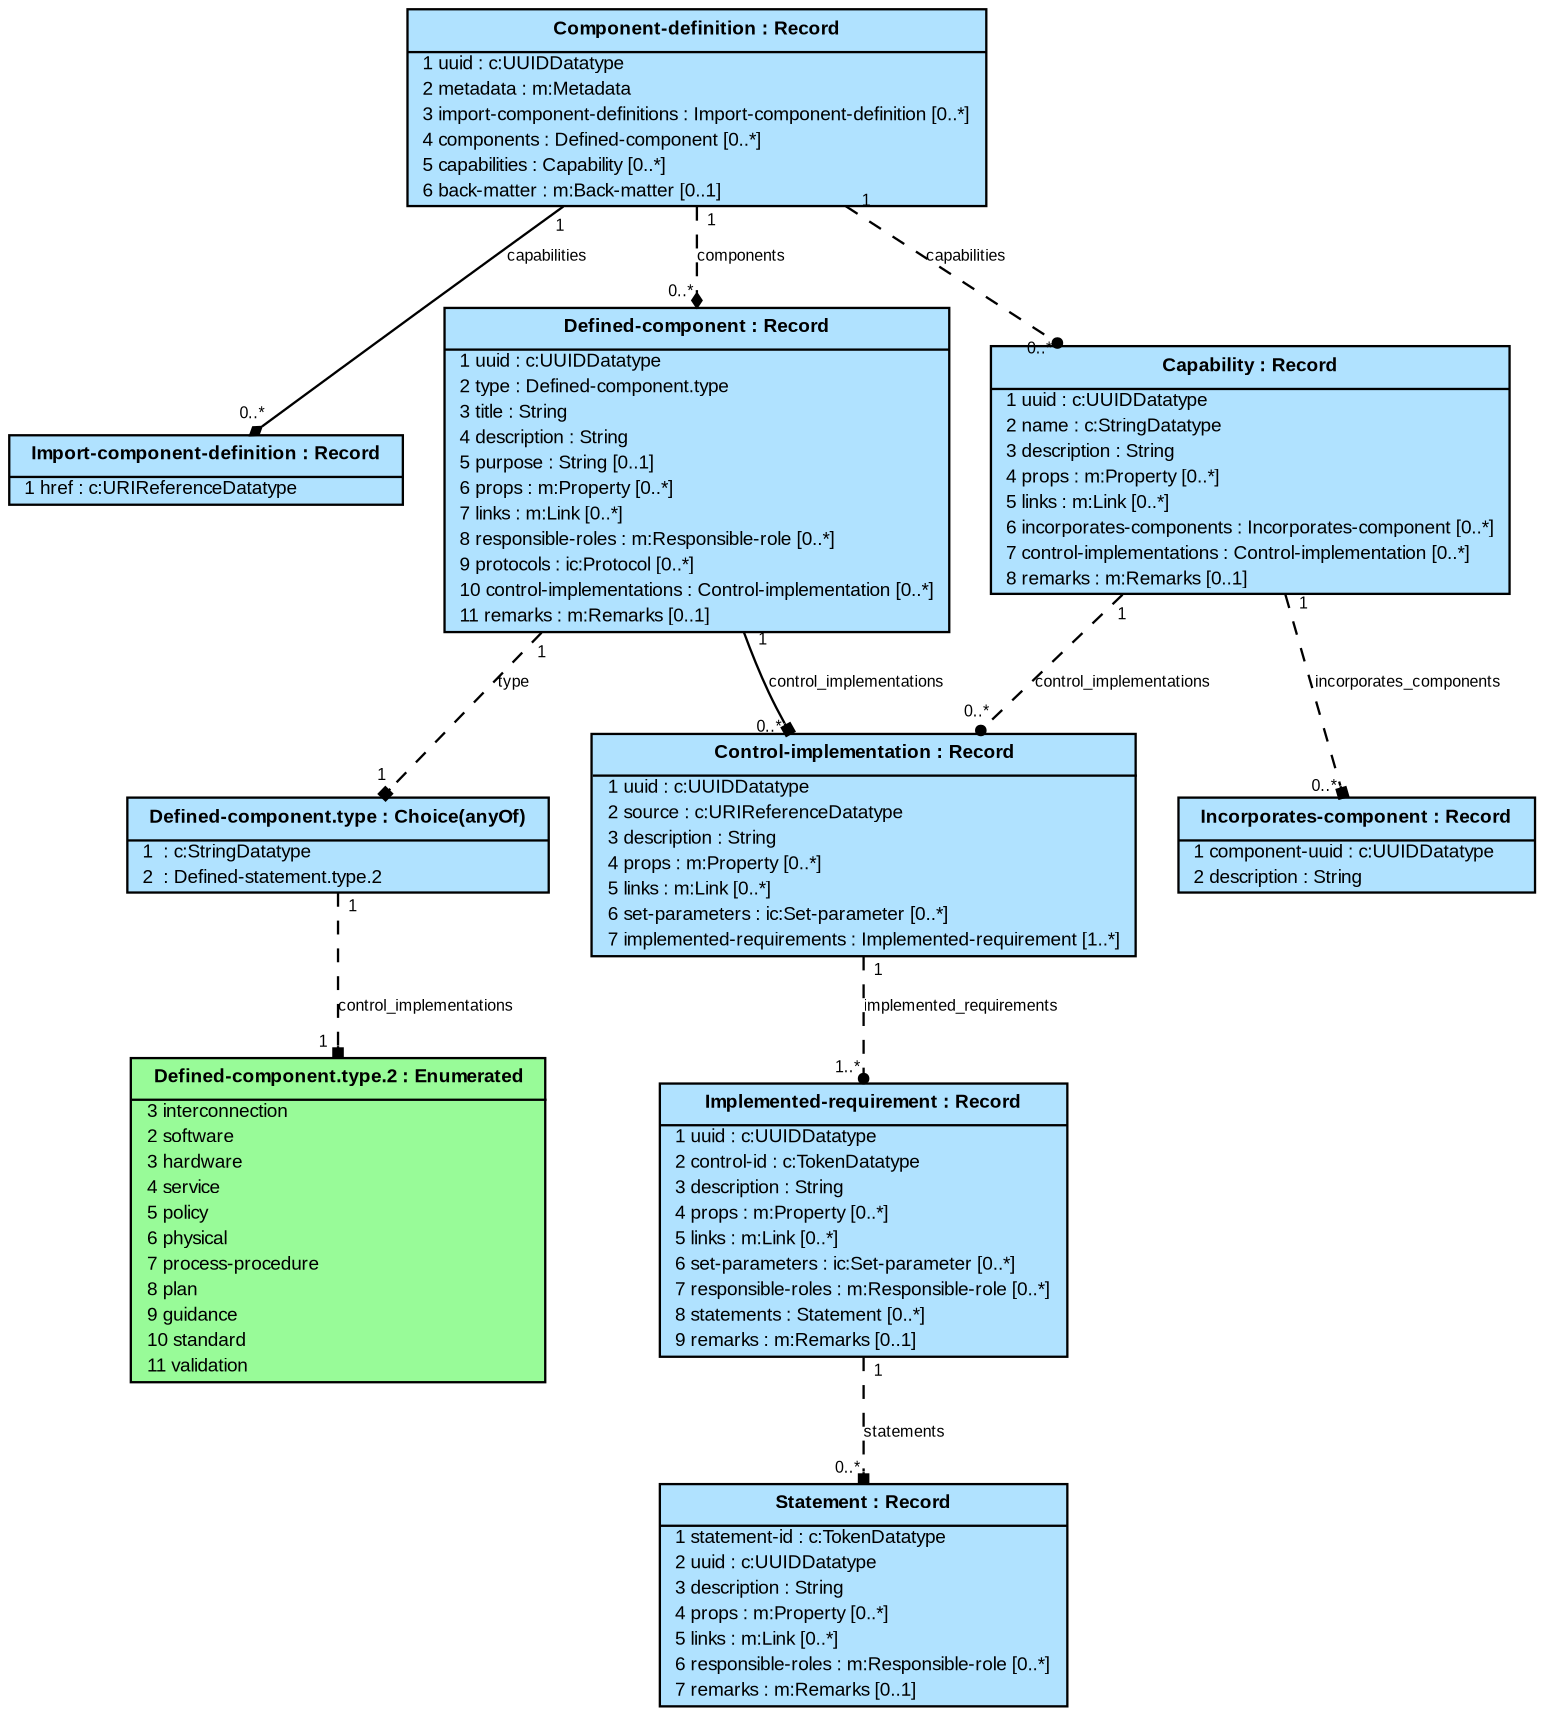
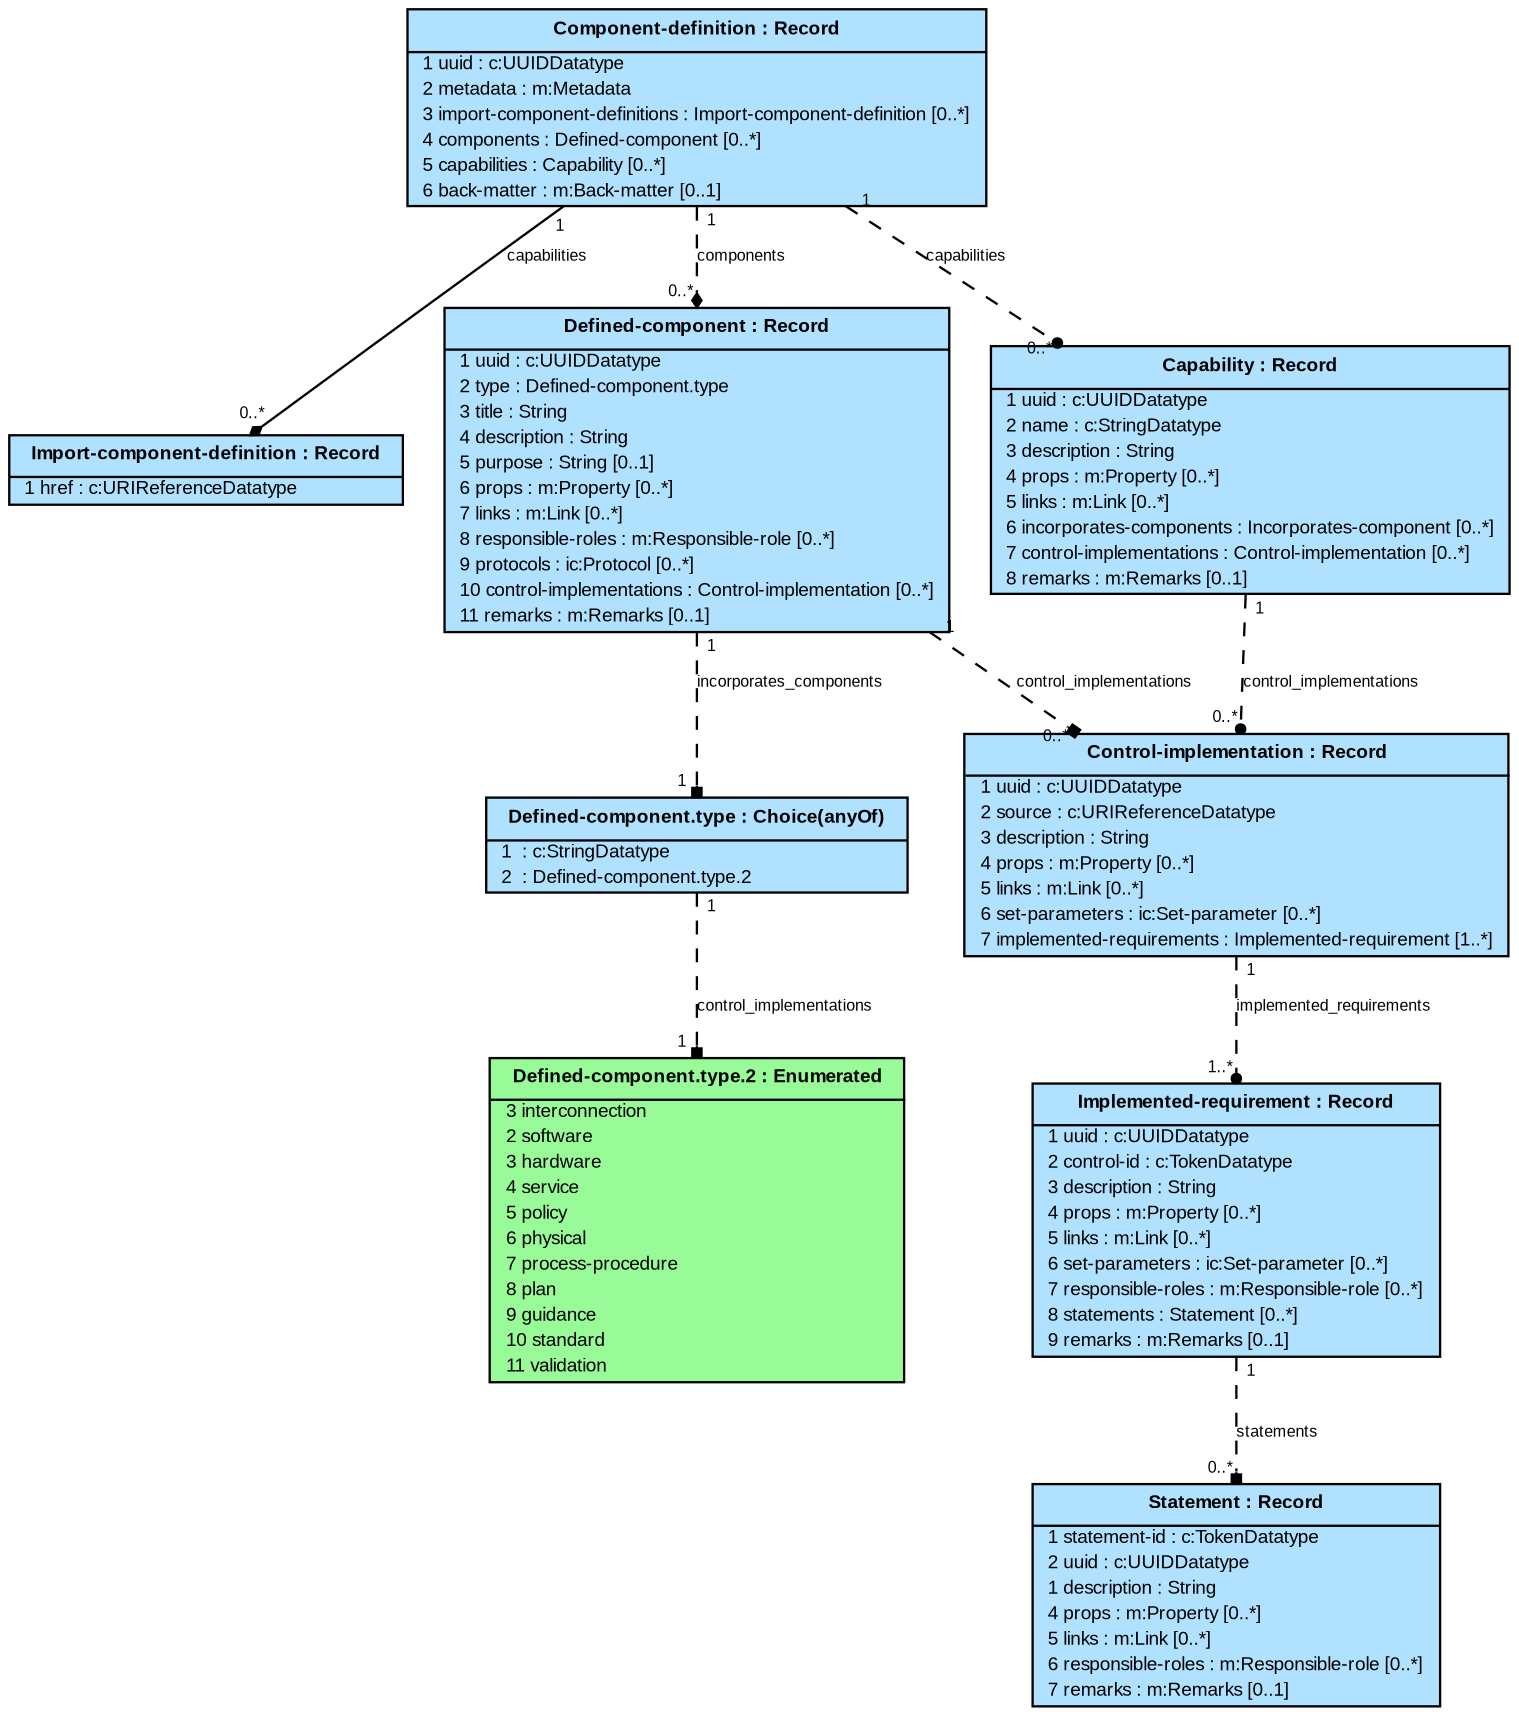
(762, 679) -> (999, 680)
(514, 683) -> (791, 683)
(1357, 845) -> none
(263, 877) -> (627, 877)
(759, 1588) -> (1132, 1588)
